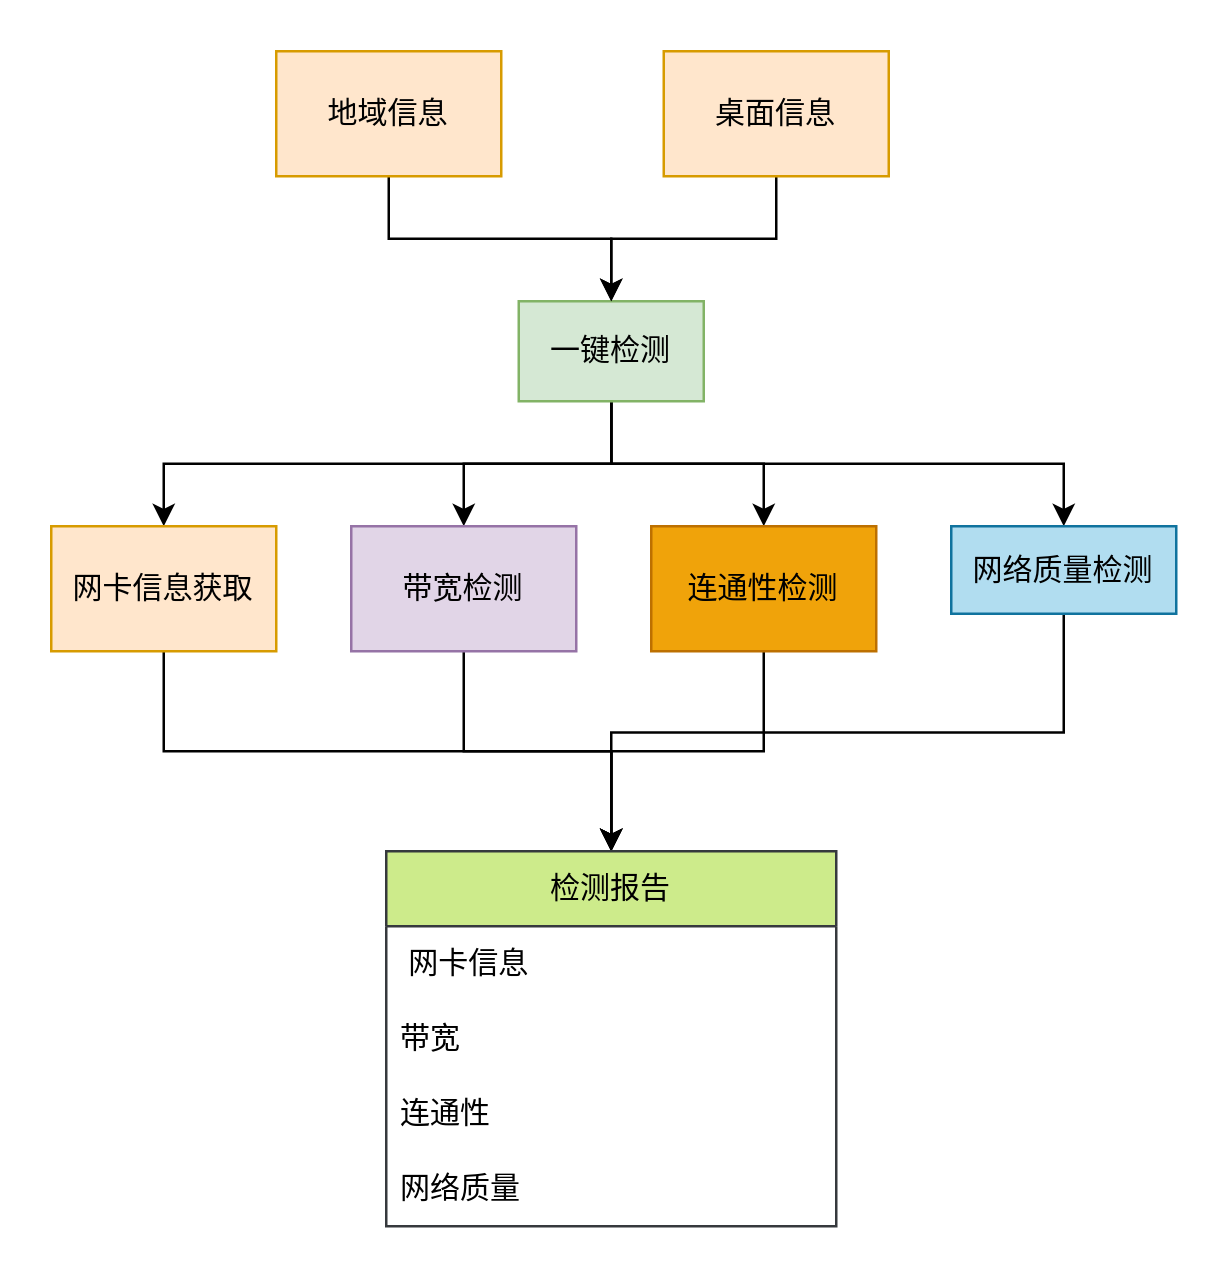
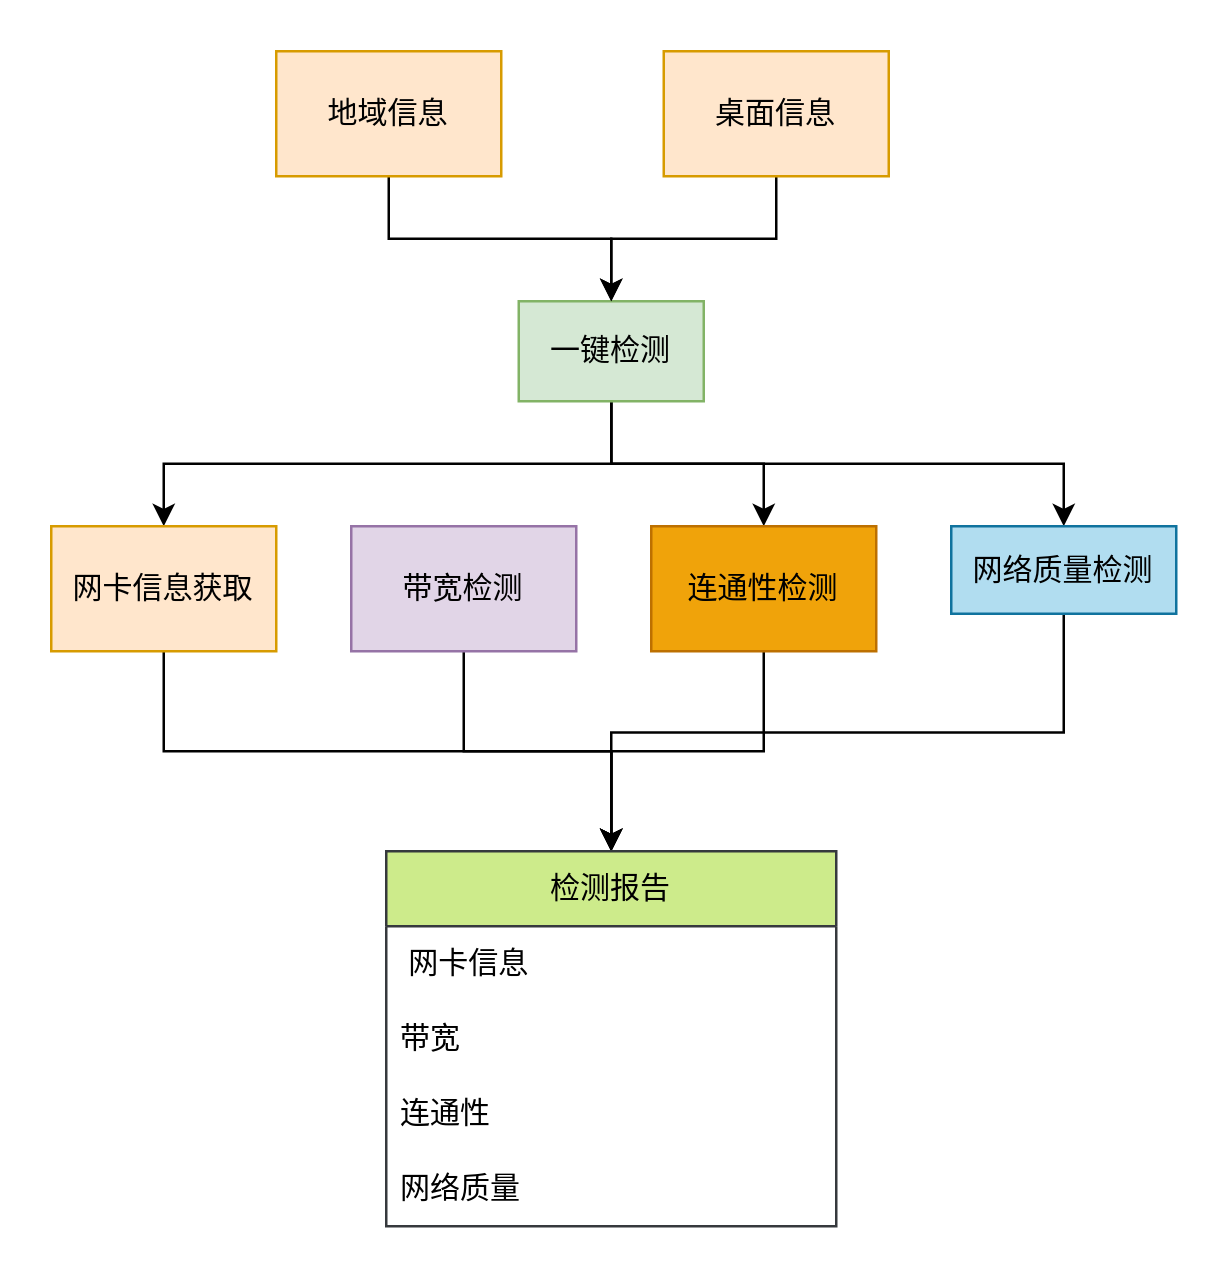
(464, 488) -> none
